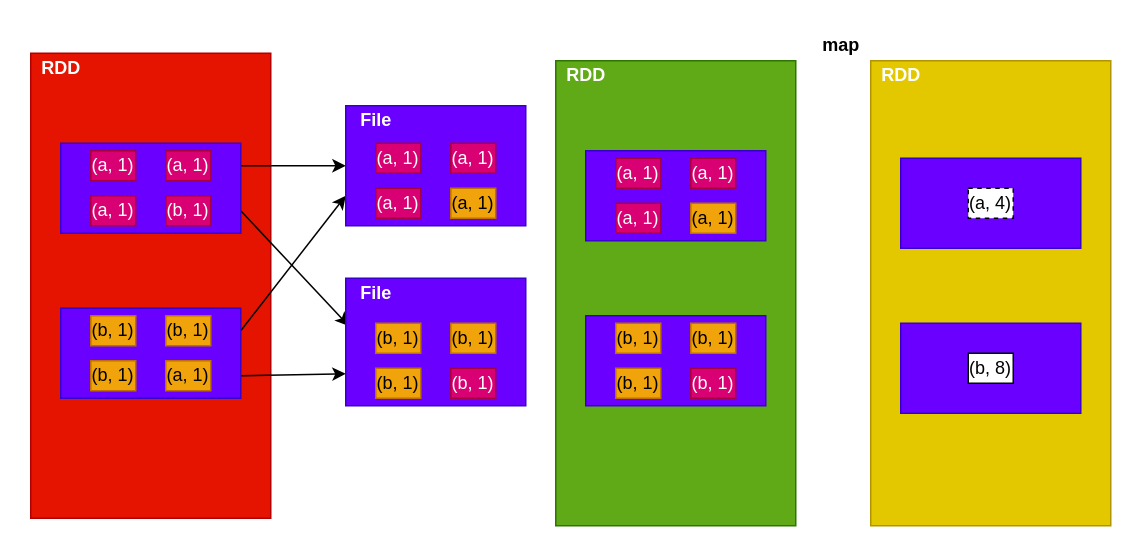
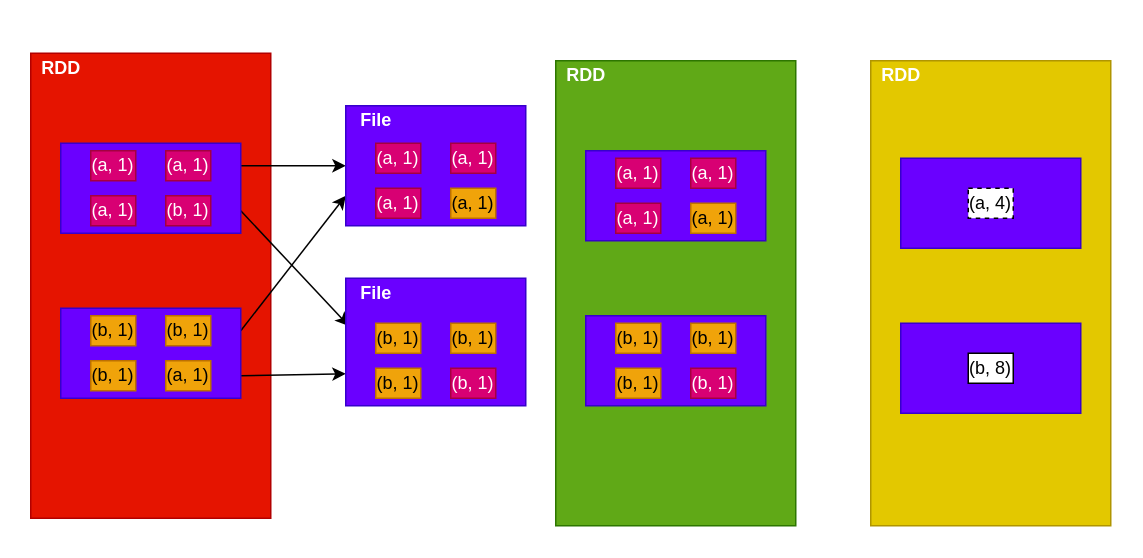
(841, 46) -> none
